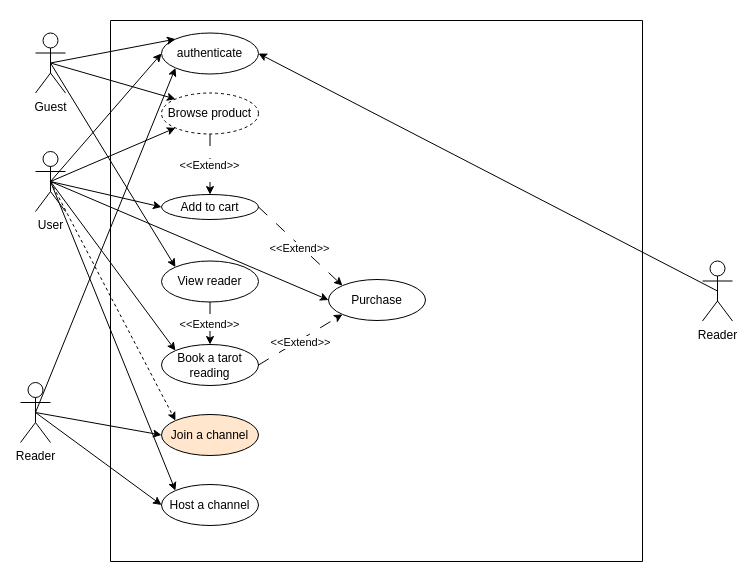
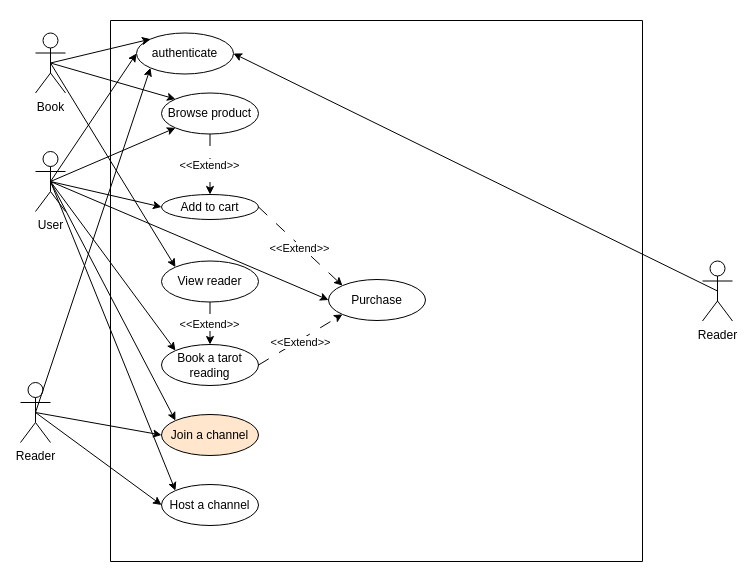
(210, 54) -> (185, 54)
(51, 108) -> (51, 108)
(210, 114) -> (210, 114)
(115, 304) -> (115, 304)
